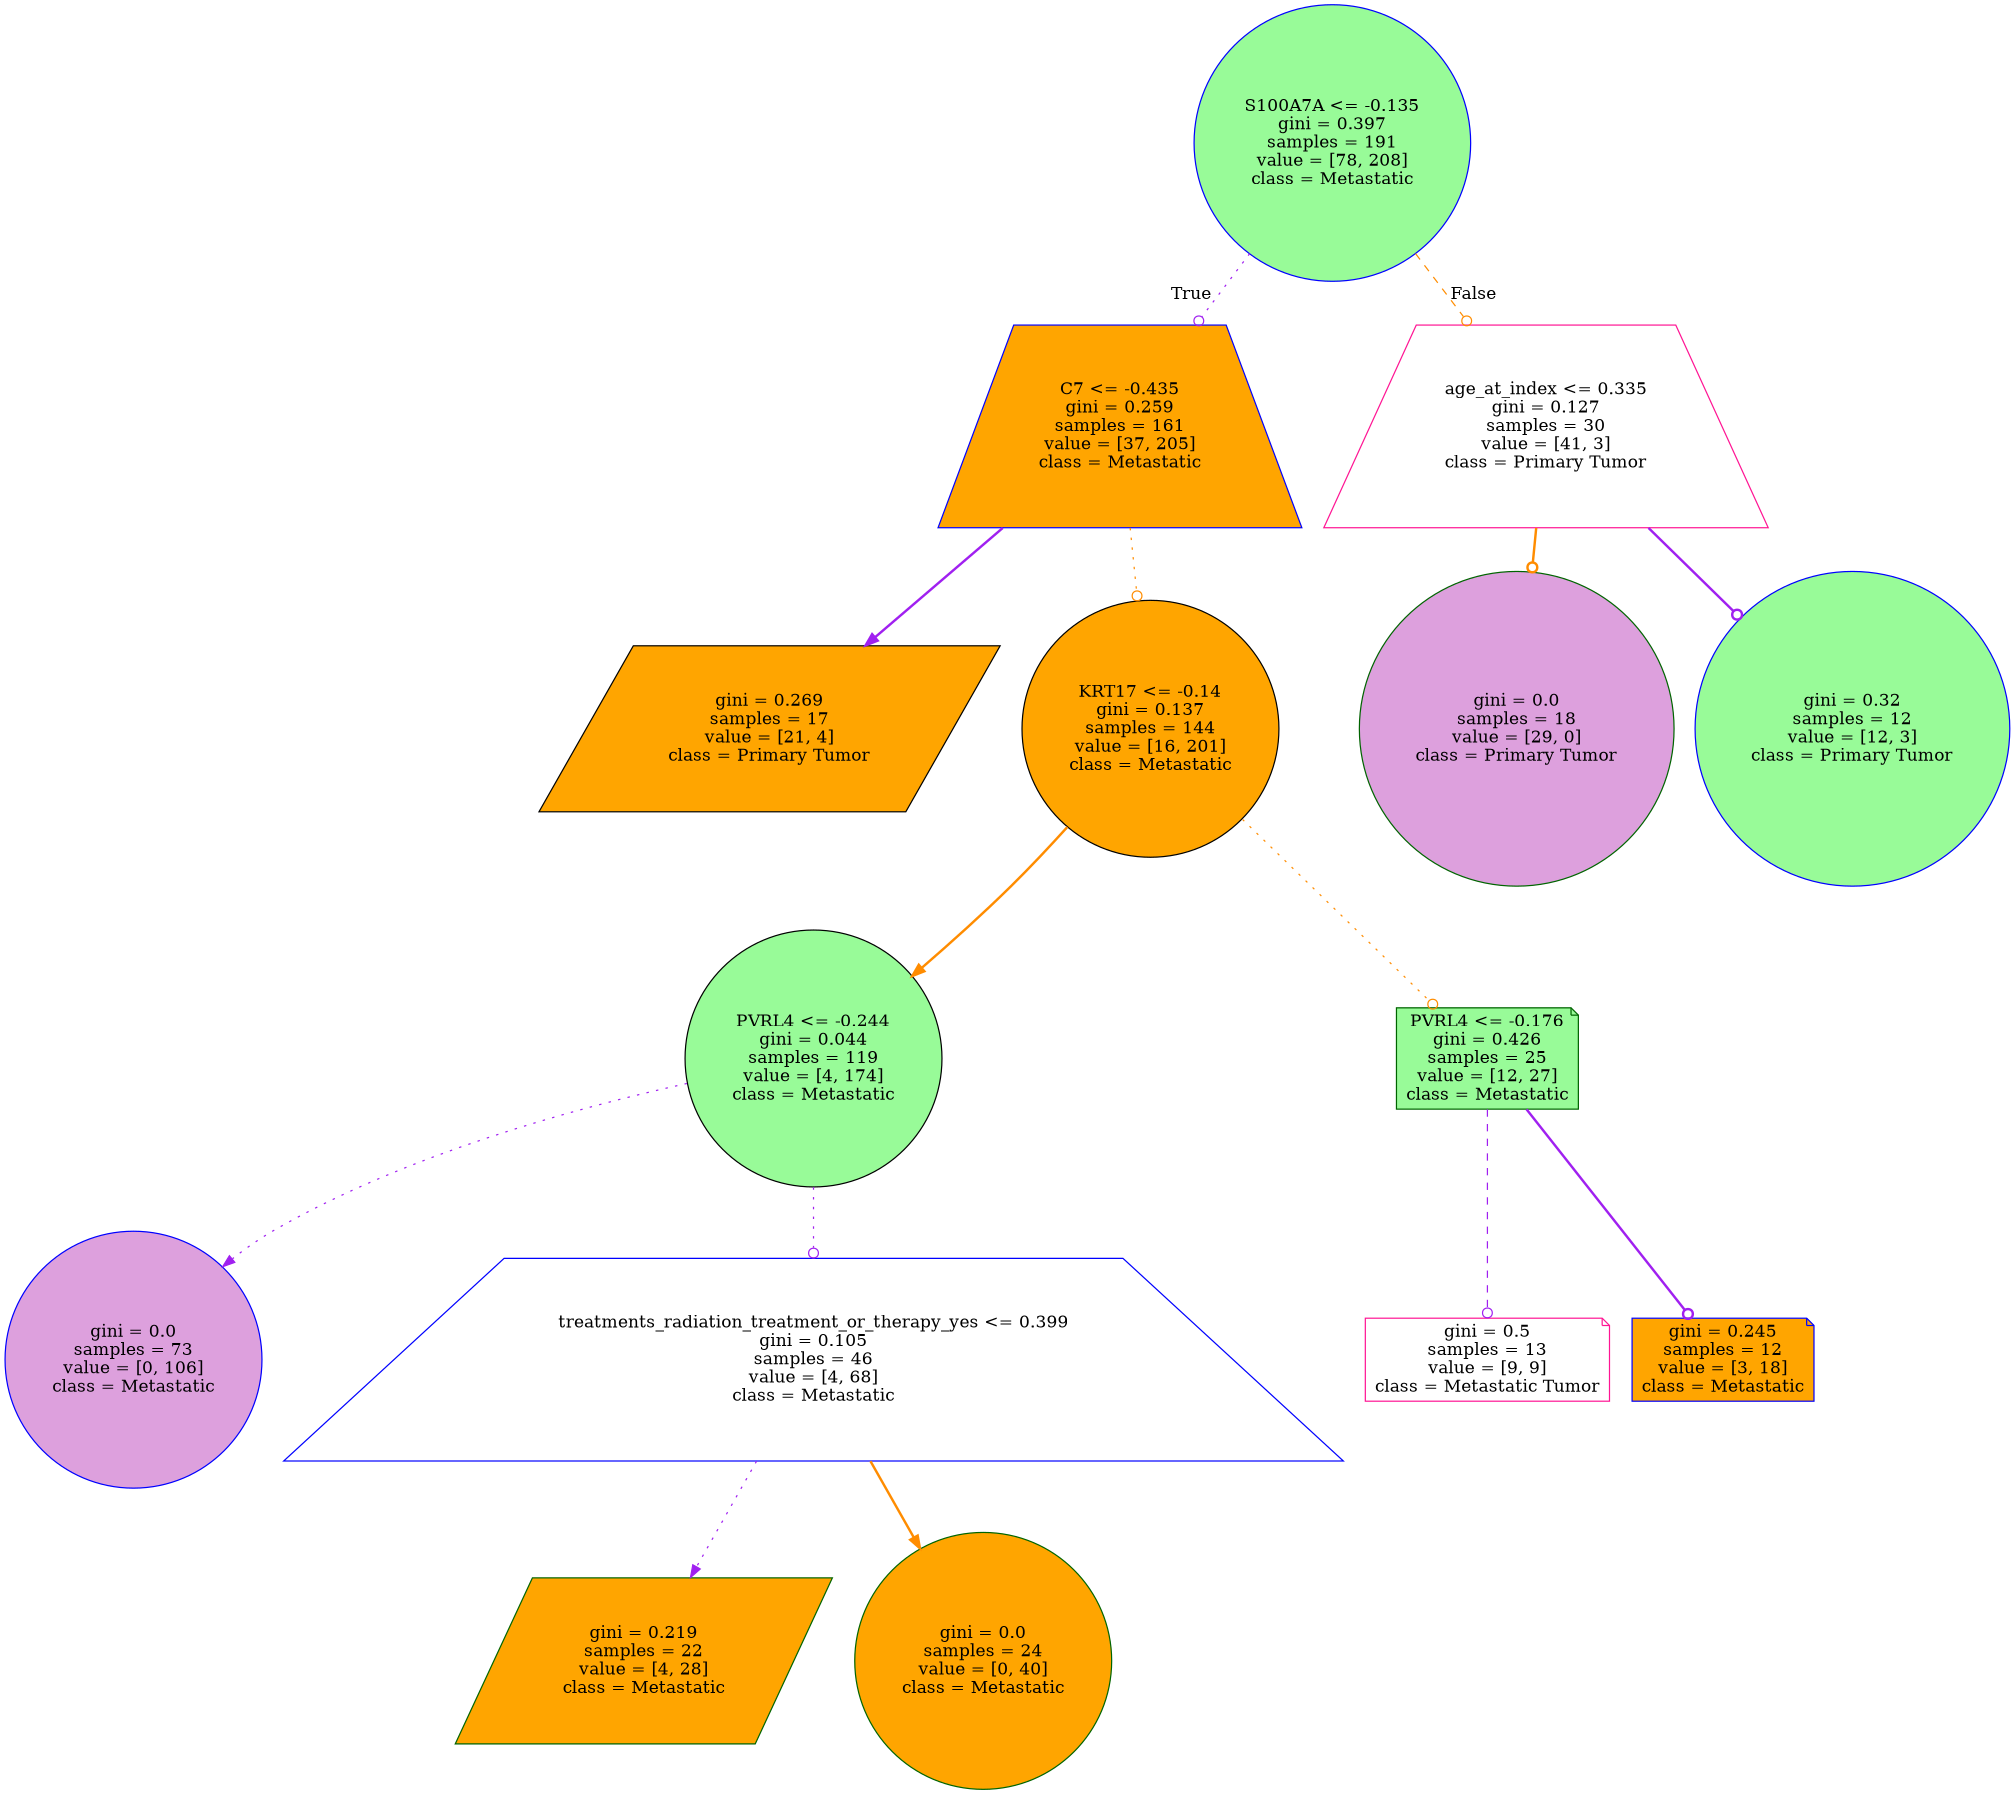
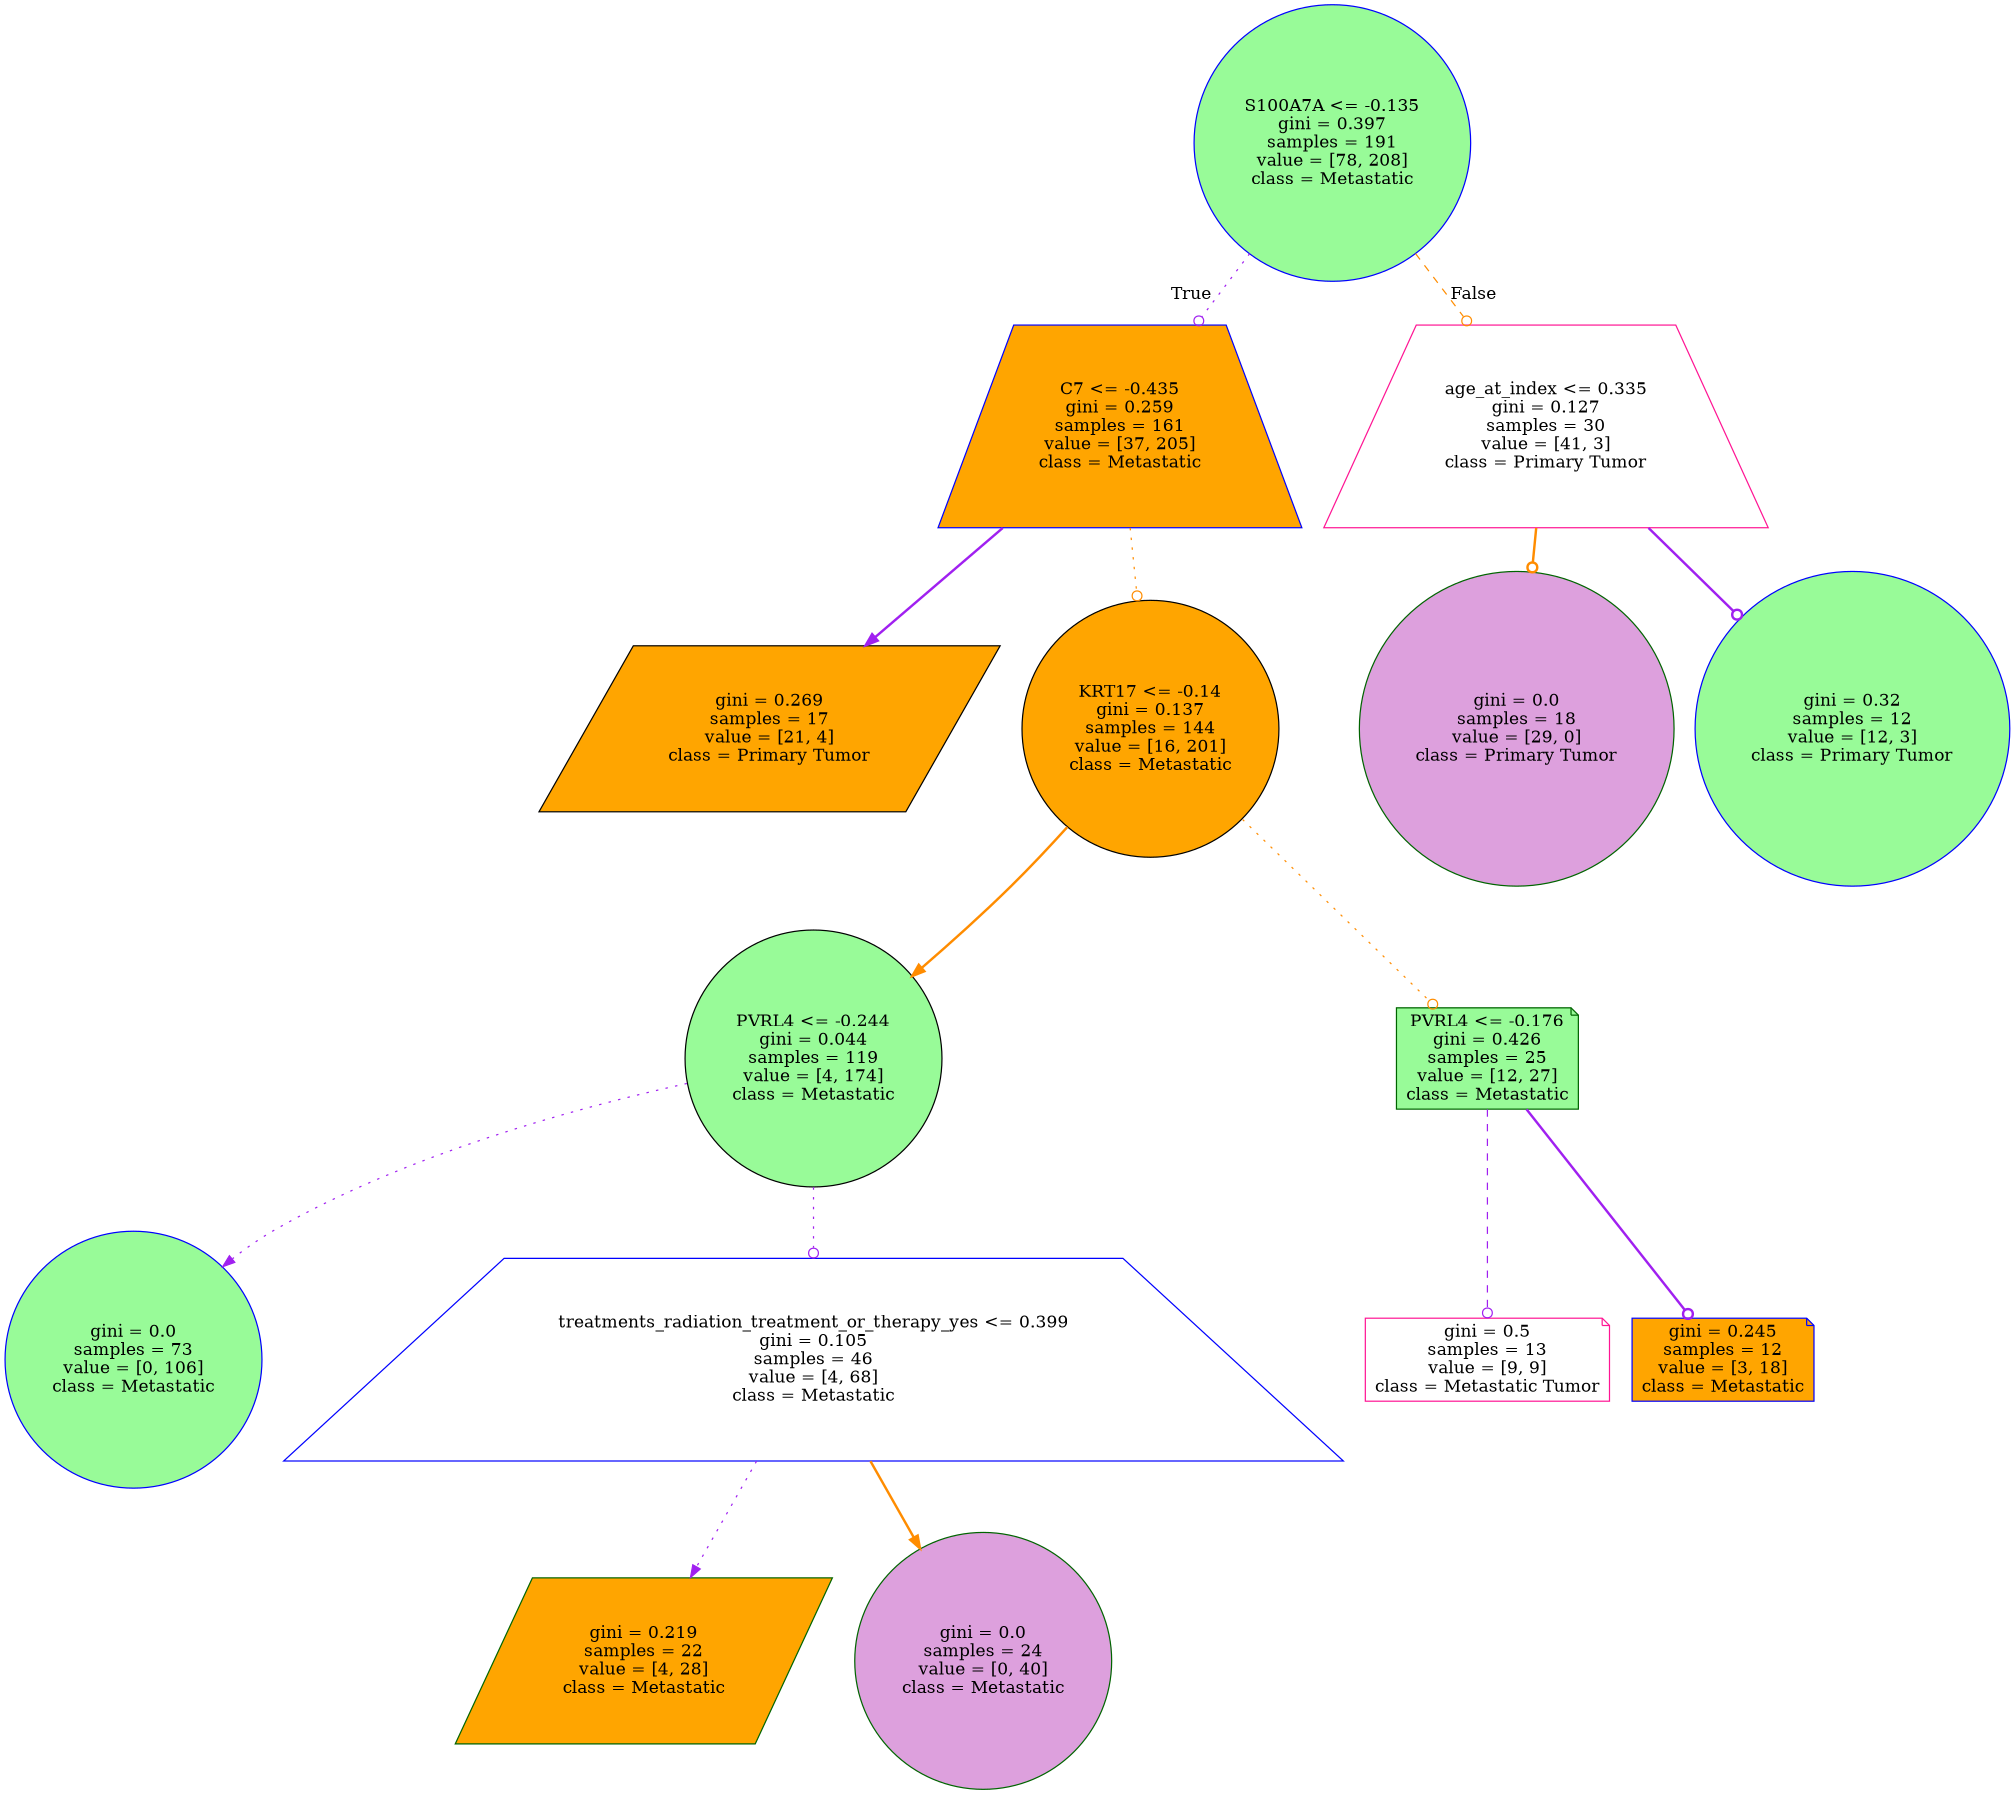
(134, 1360) -> (134, 1360)
(983, 1661) -> (983, 1661)
